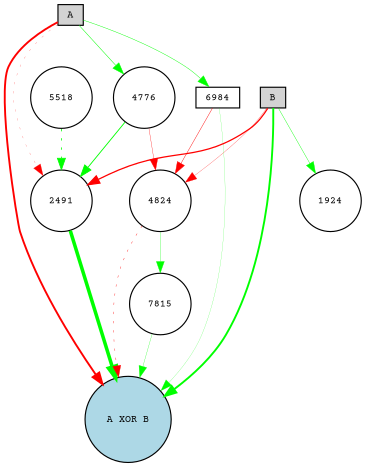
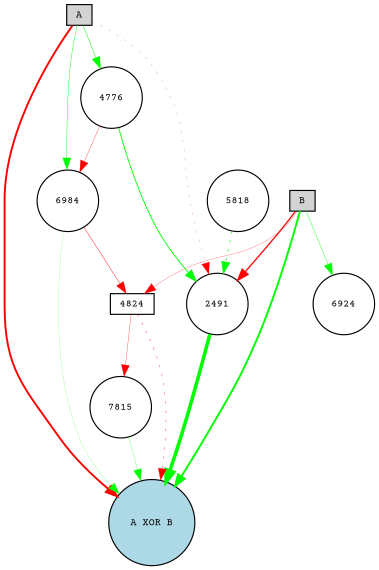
(61, 98) -> (238, 201)
(218, 98) -> (68, 201)
(151, 144) -> (92, 144)
(160, 201) -> (132, 304)
(331, 201) -> (344, 304)
(160, 247) -> (128, 340)
